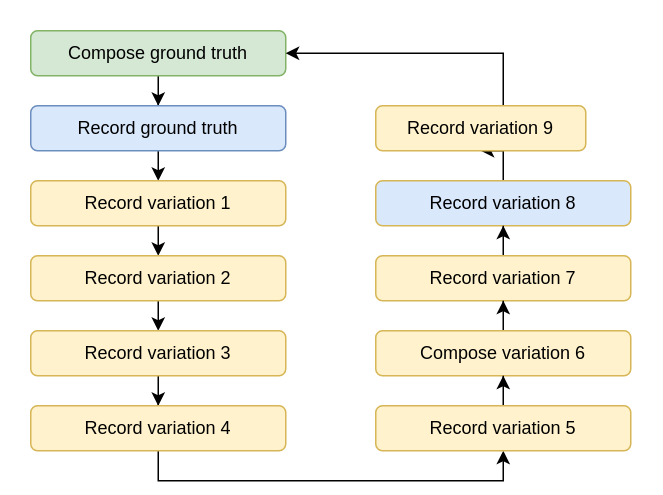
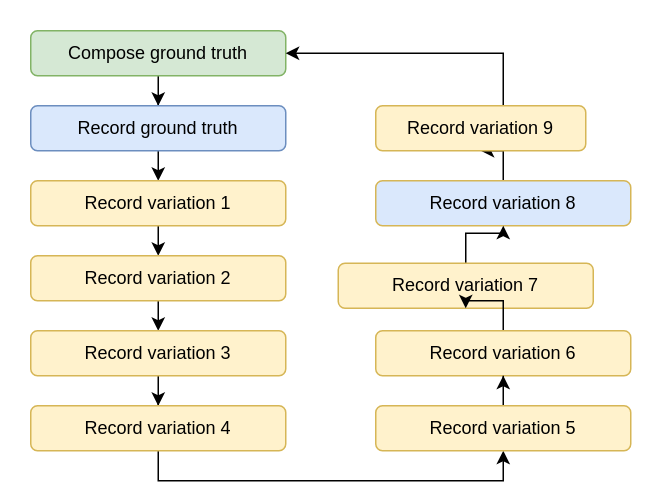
(503, 278) -> (466, 286)
(503, 353) -> (503, 353)
